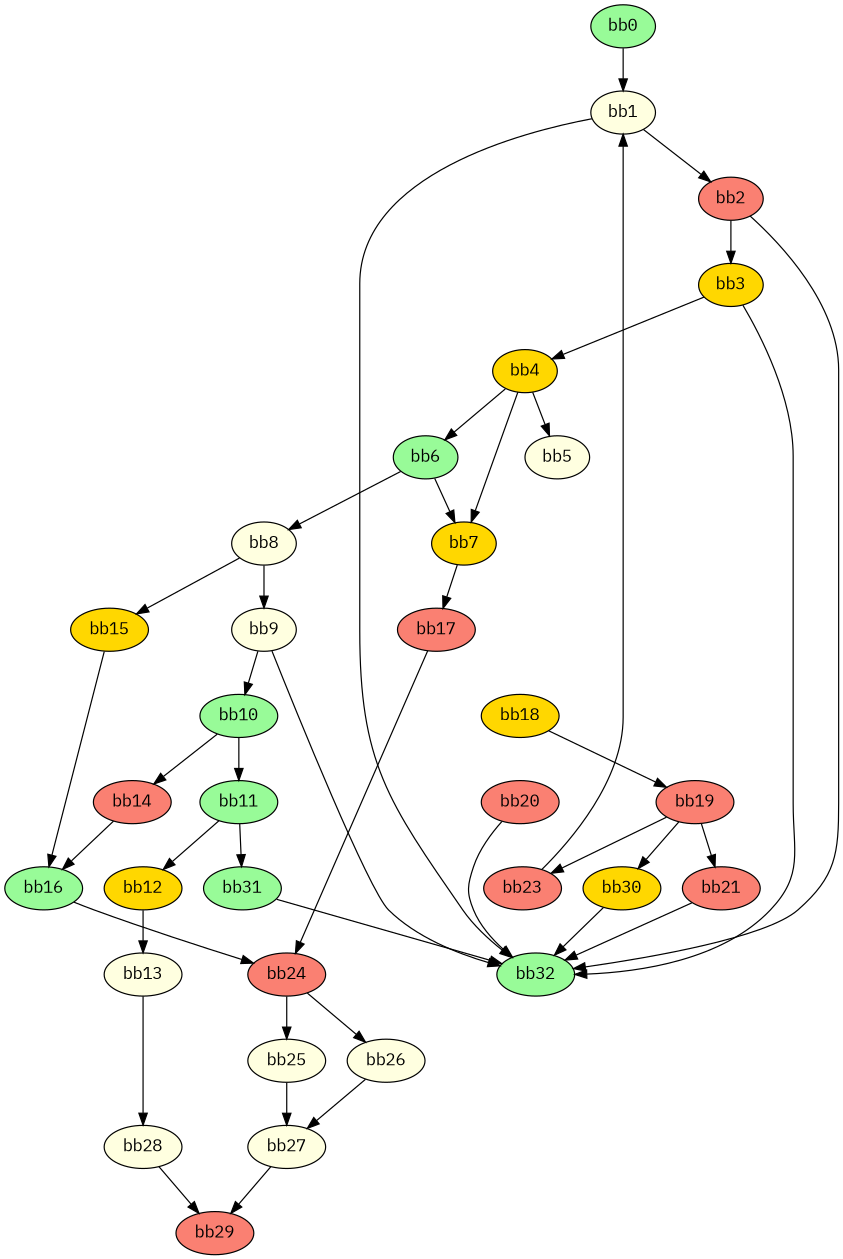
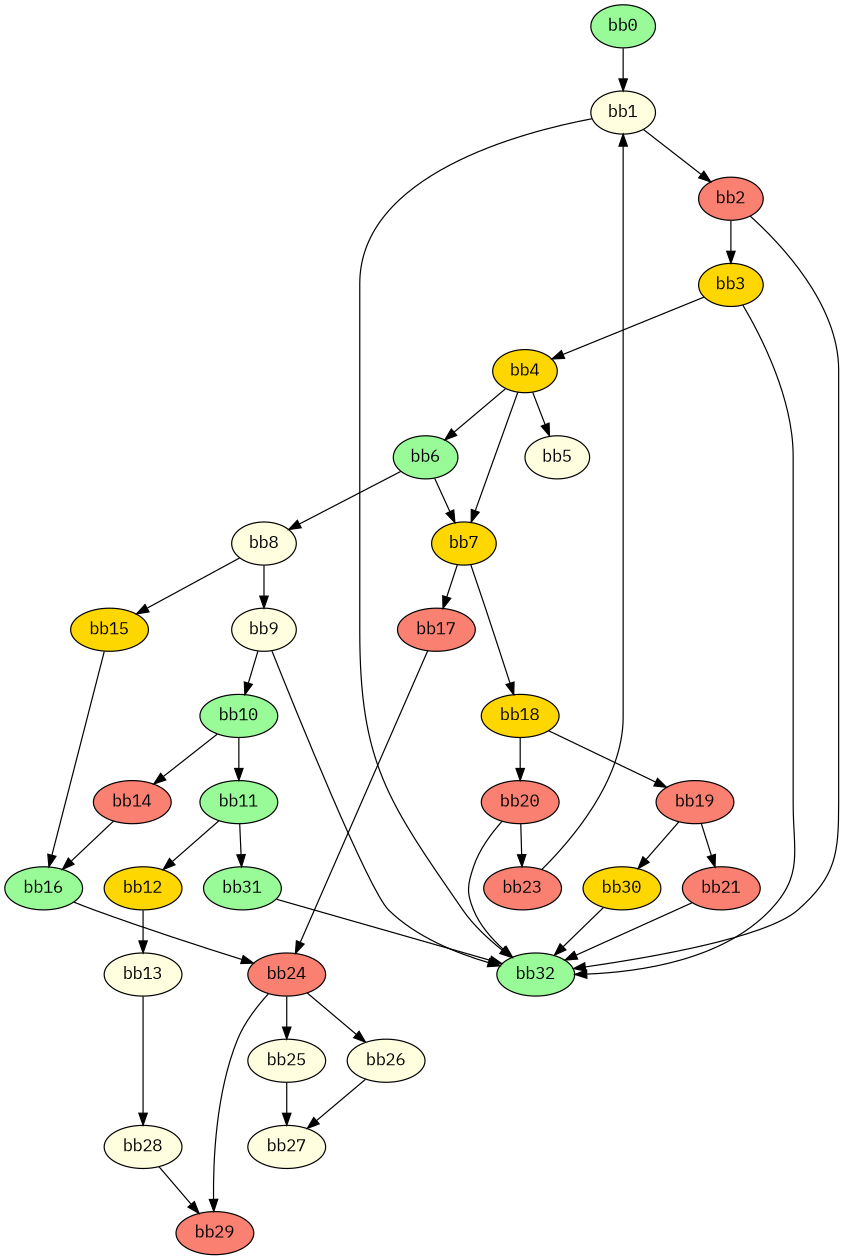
none -> (491, 624)
none -> (520, 753)
(614, 843) -> (521, 839)
(255, 1185) -> (223, 1091)
